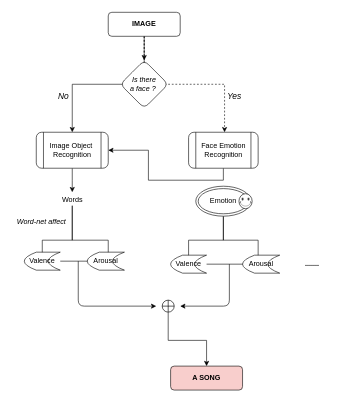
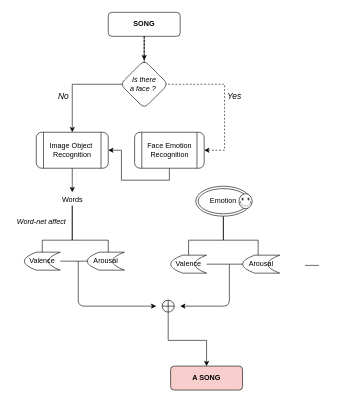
(144, 24) -> (144, 24)
(224, 150) -> (170, 150)
